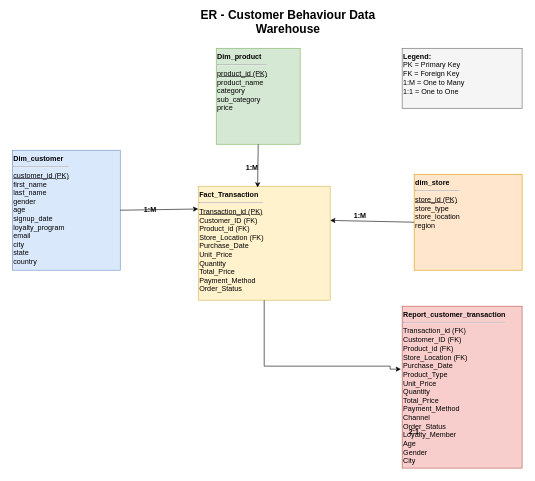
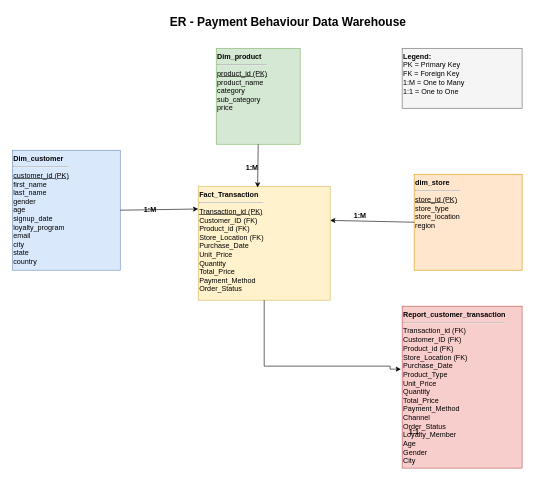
(288, 21) -> (288, 21)
(414, 432) -> (414, 432)
